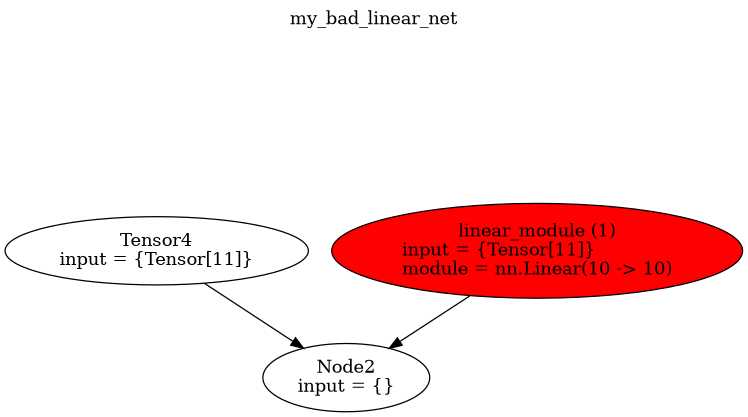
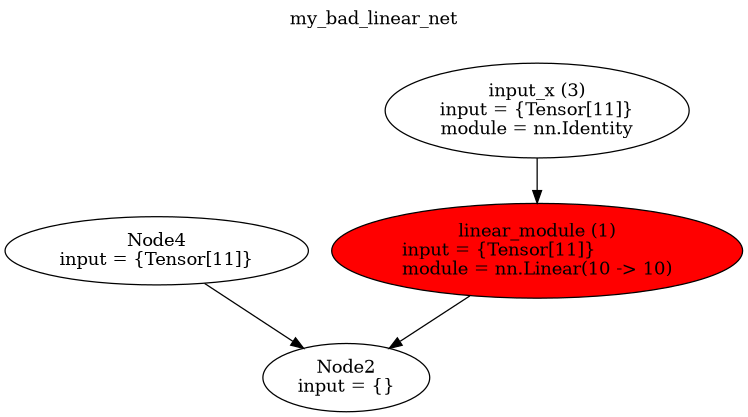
none -> (537, 111)
(157, 251) -> (157, 251)
